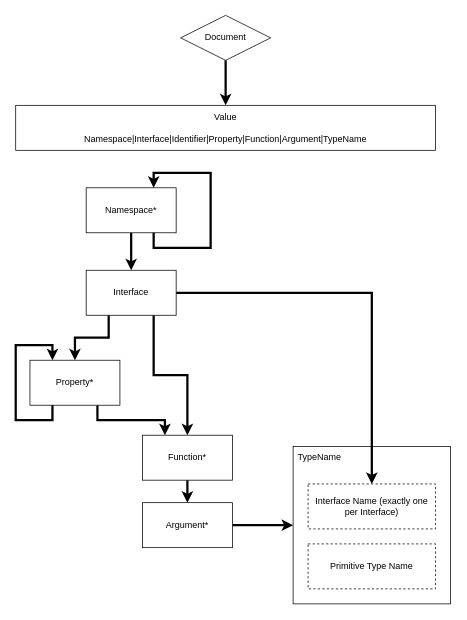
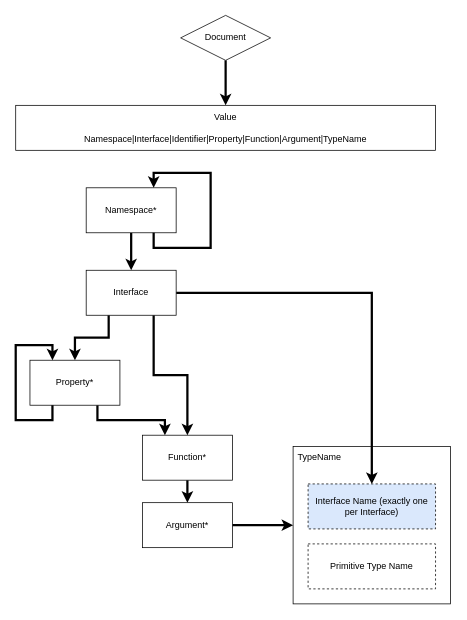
(372, 507) -> (372, 507)
